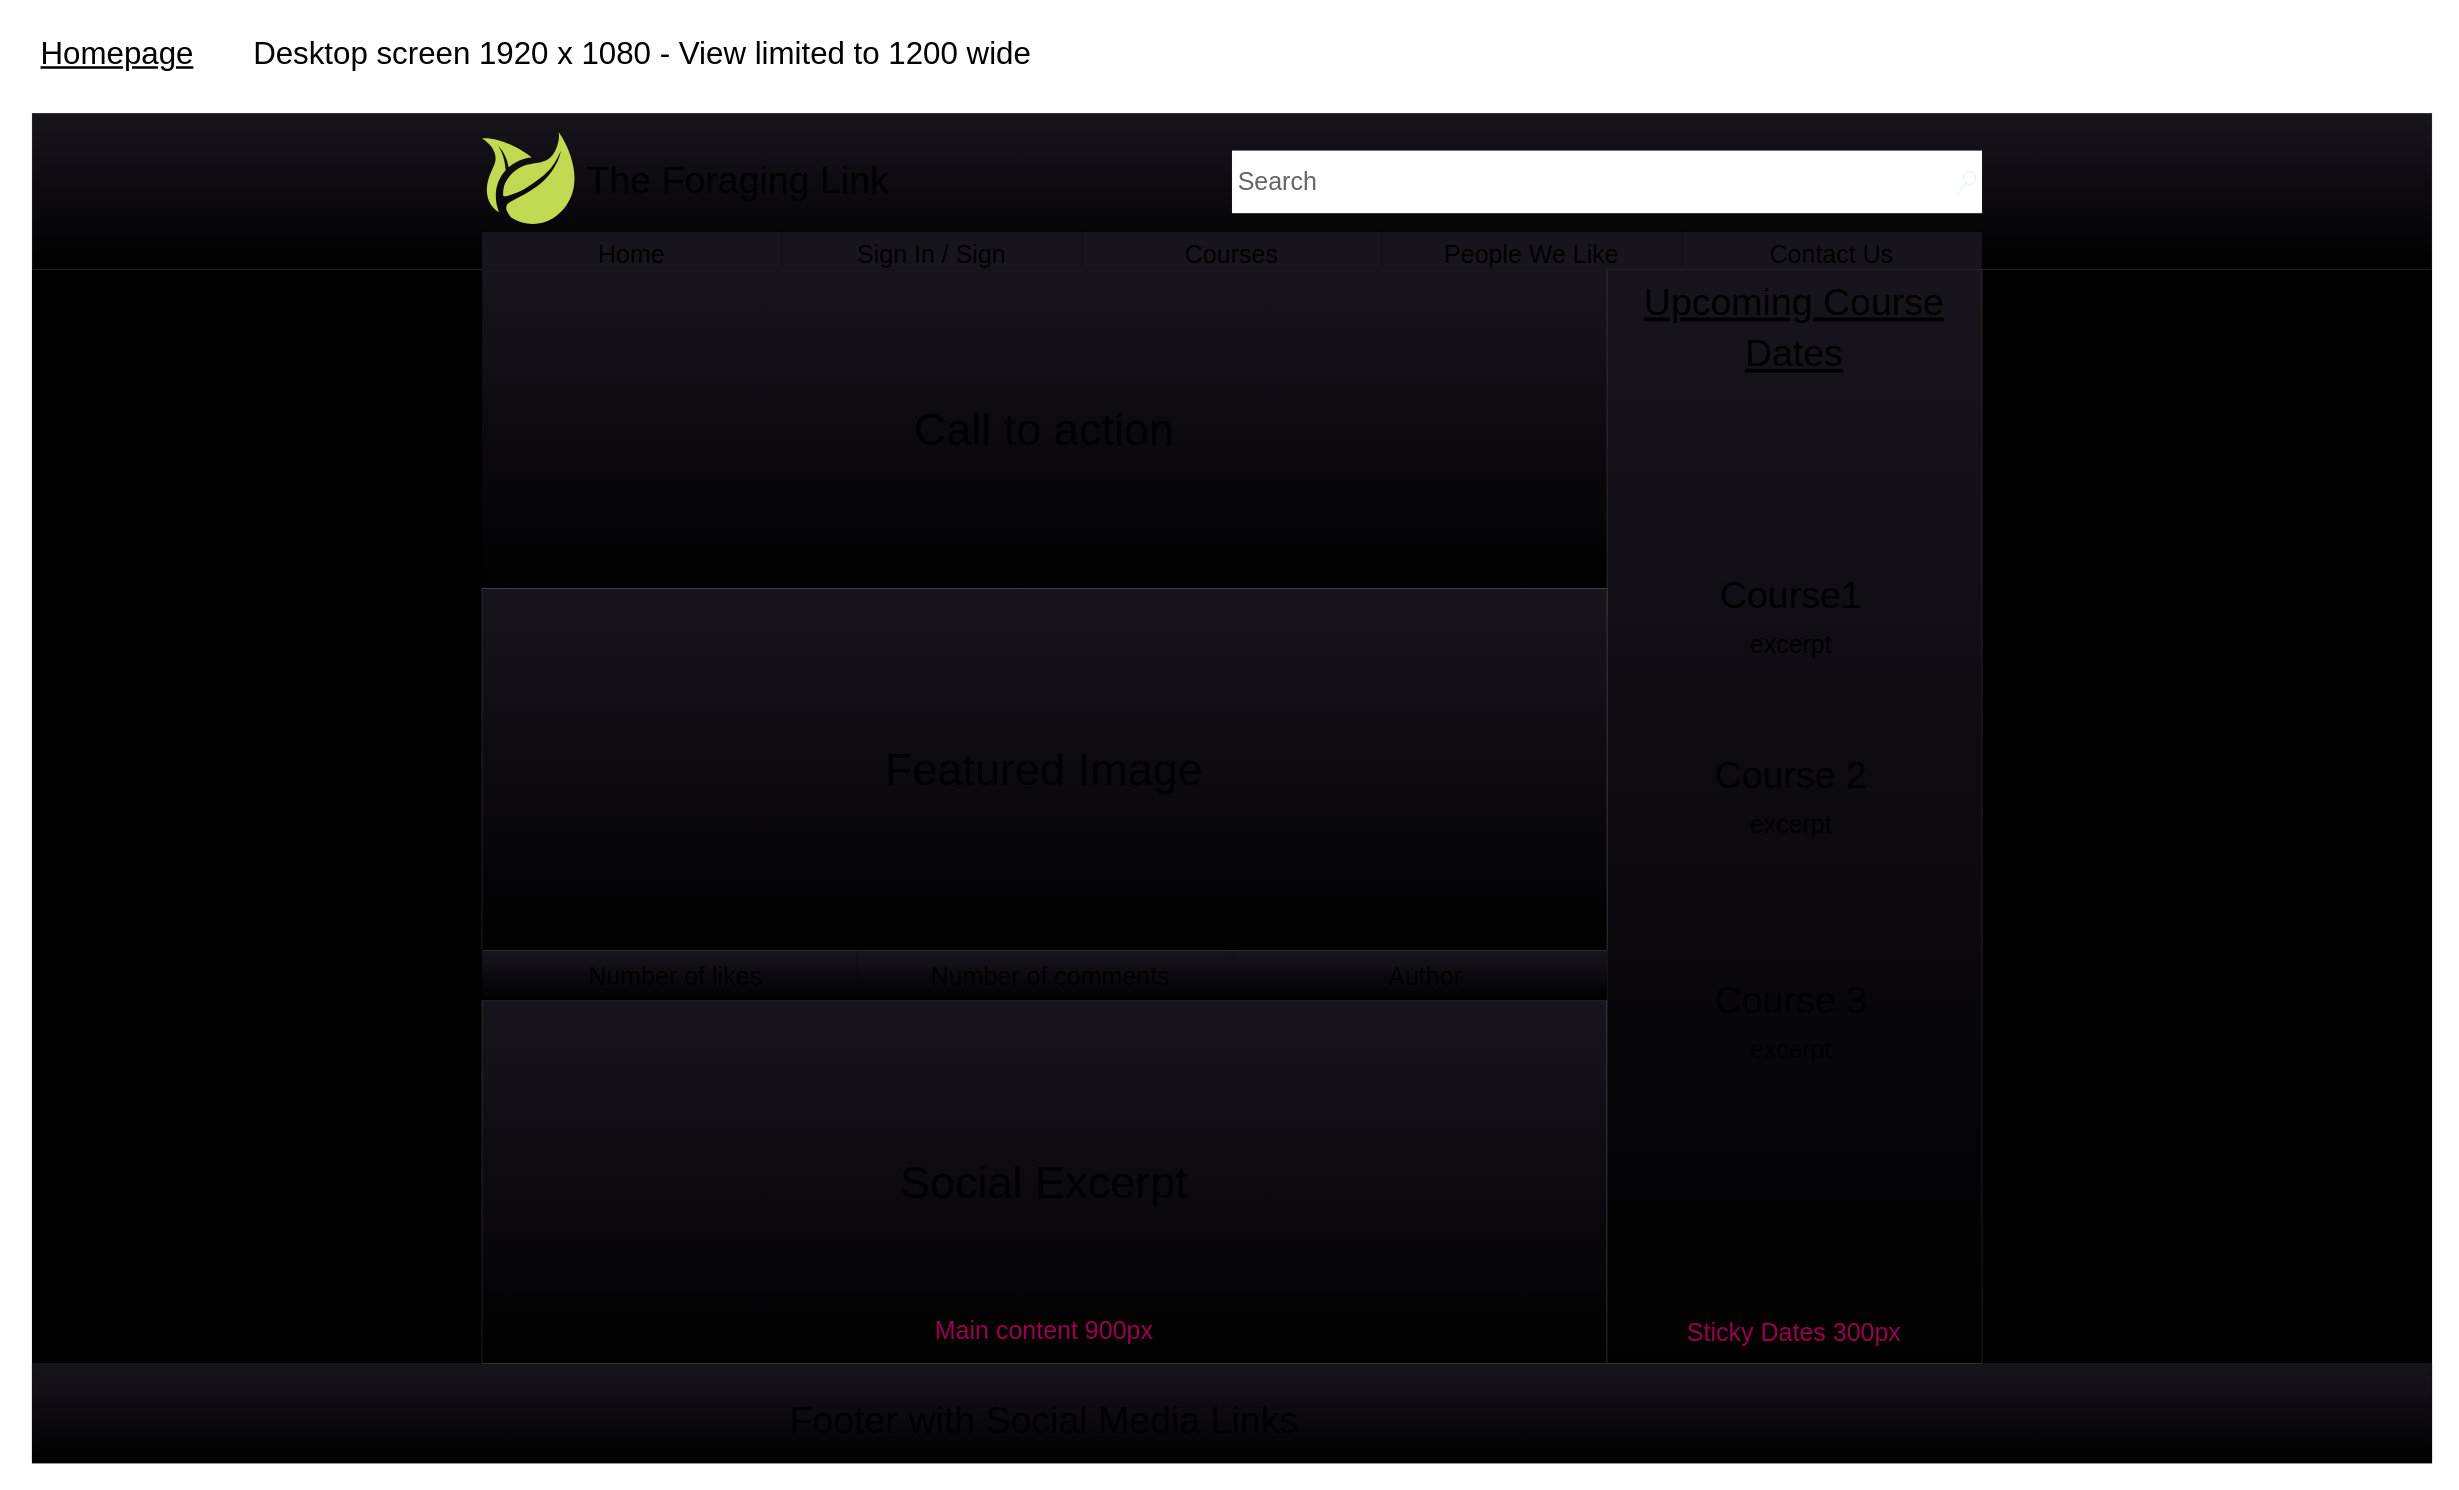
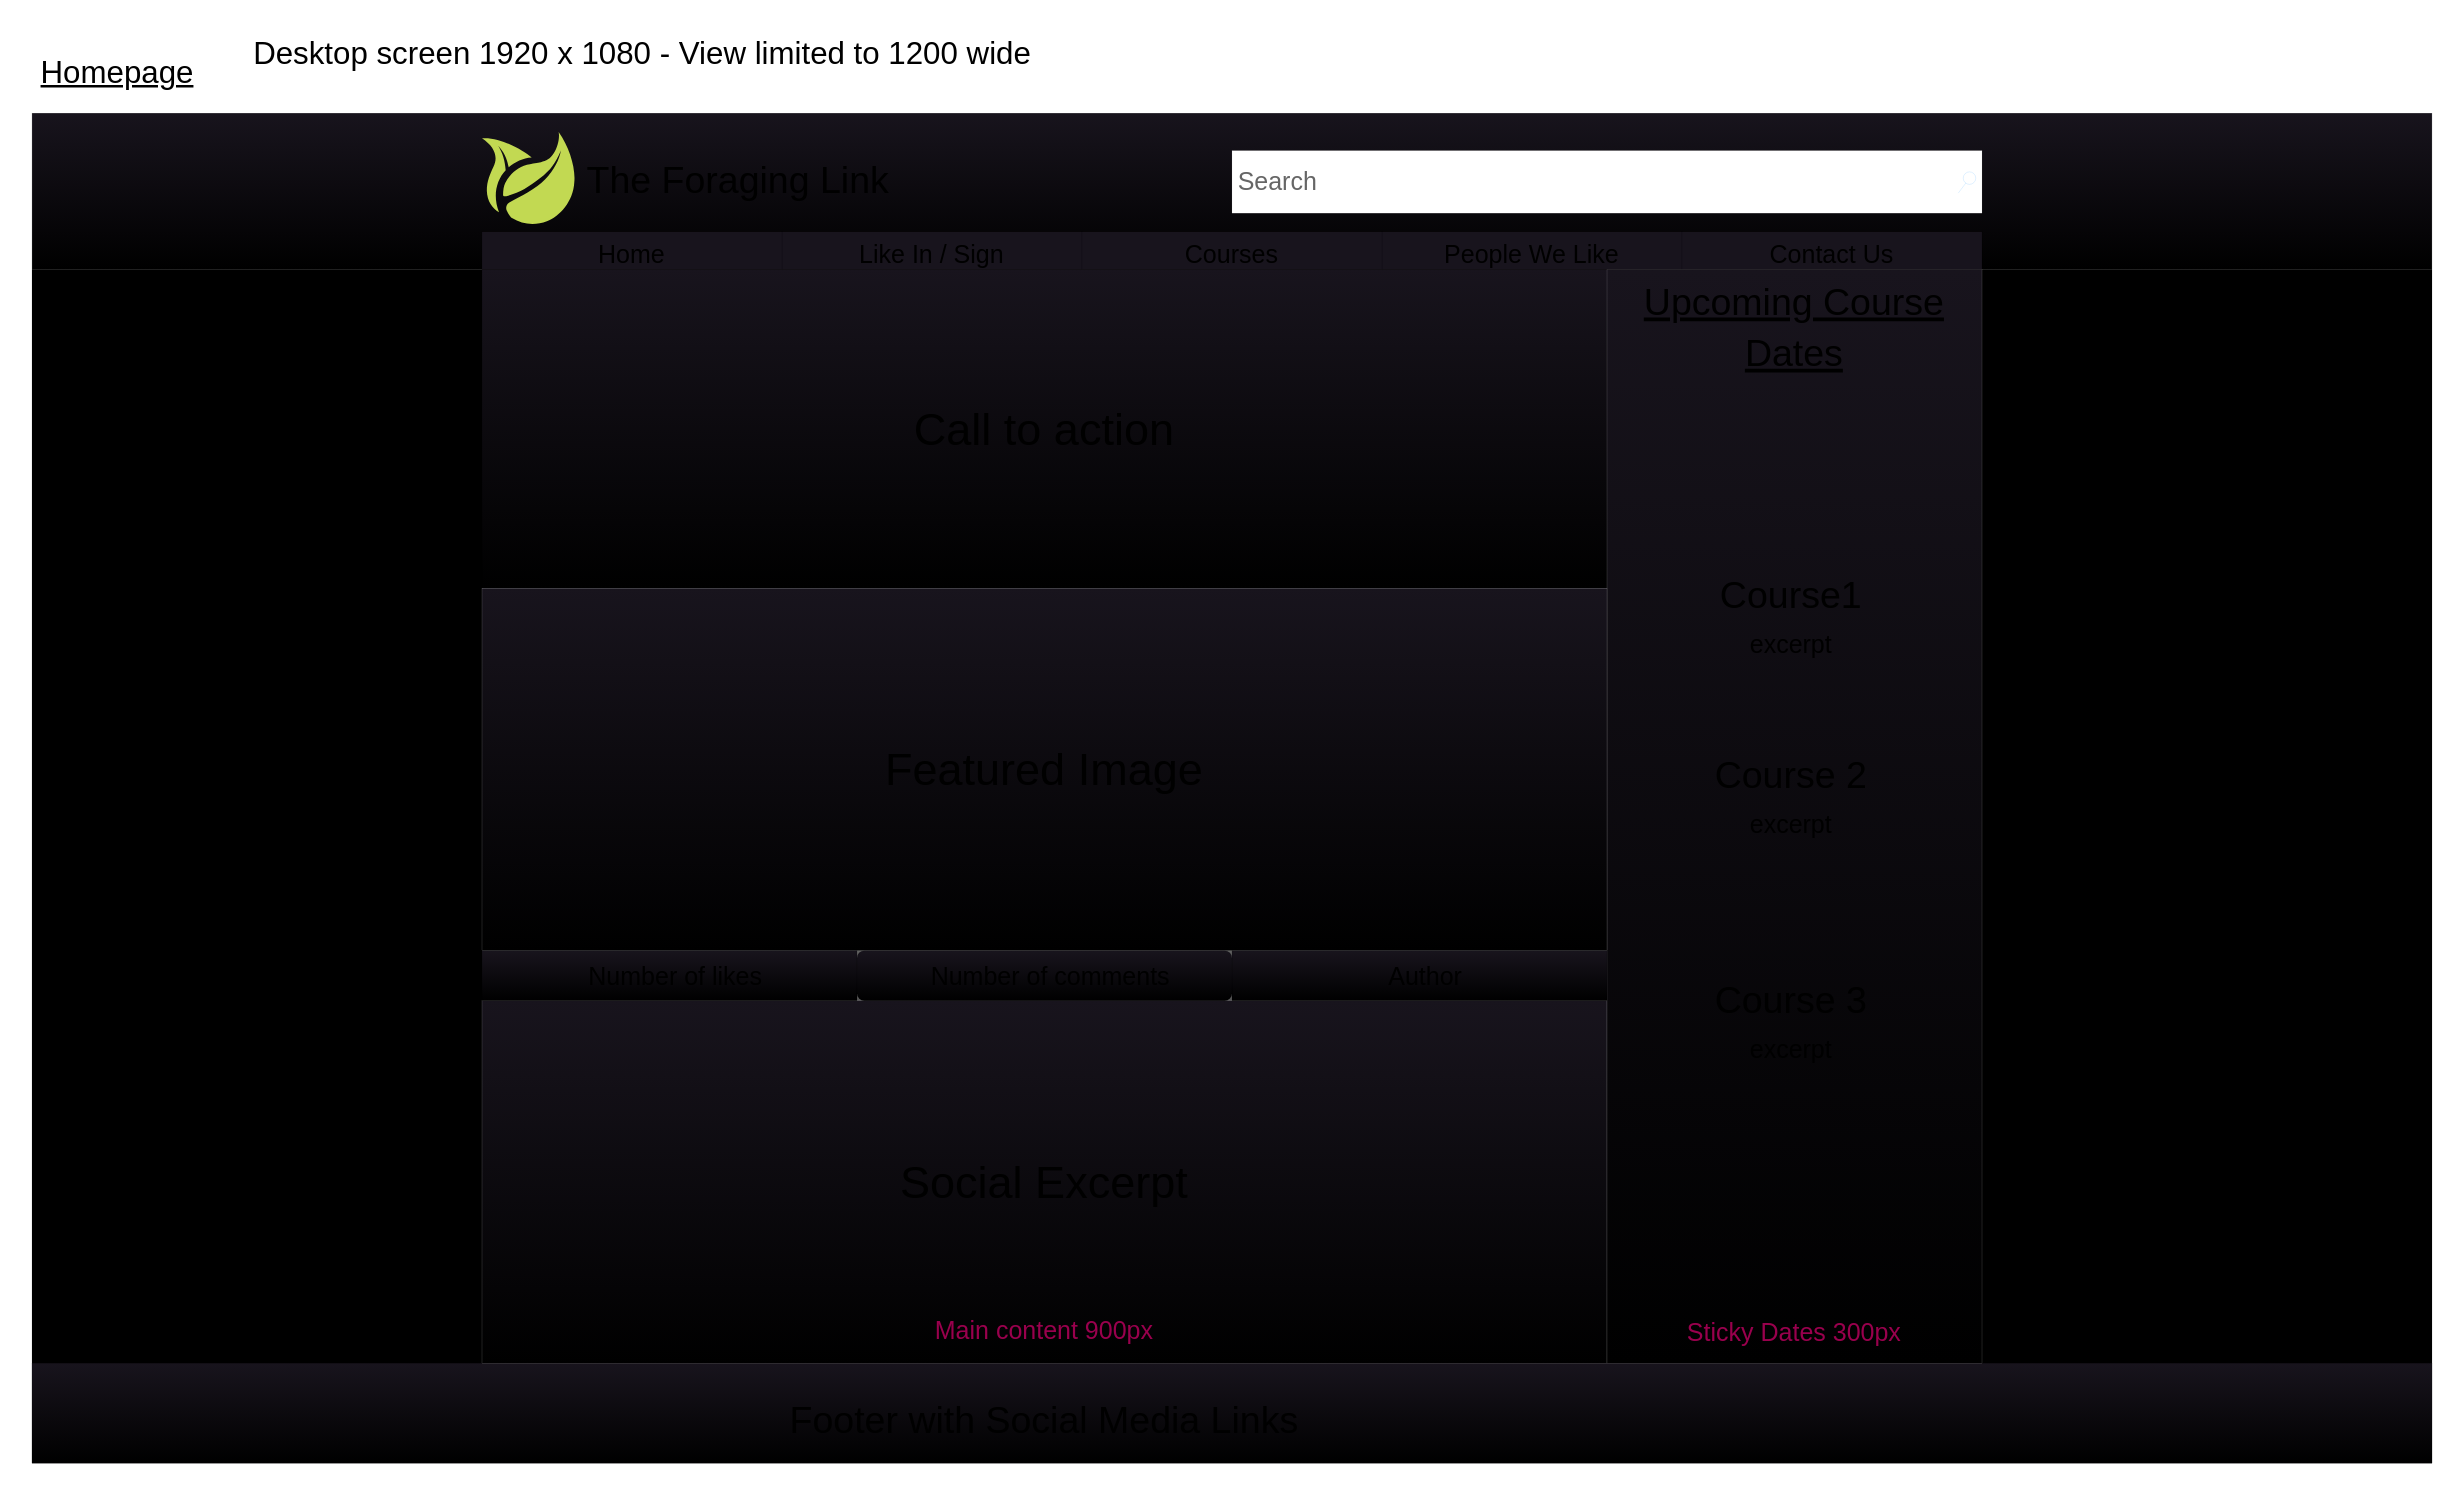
(116, 54) -> (116, 73)
(932, 251) -> (932, 251)
(1044, 976) -> (1044, 976)
